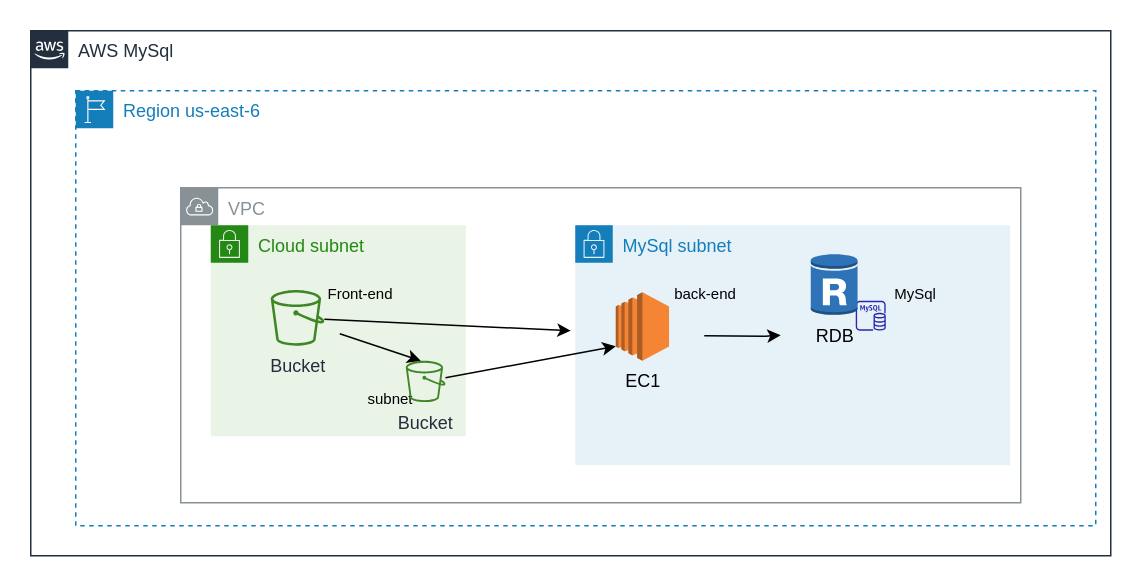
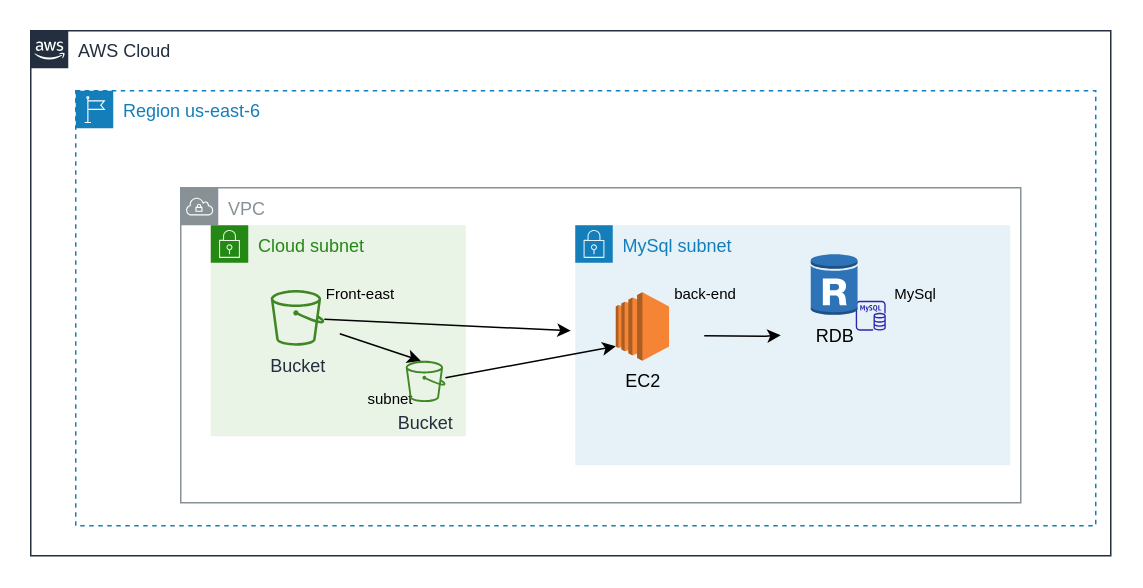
(119, 52) -> (119, 52)
(361, 293) -> (361, 293)
(644, 382) -> (644, 382)
